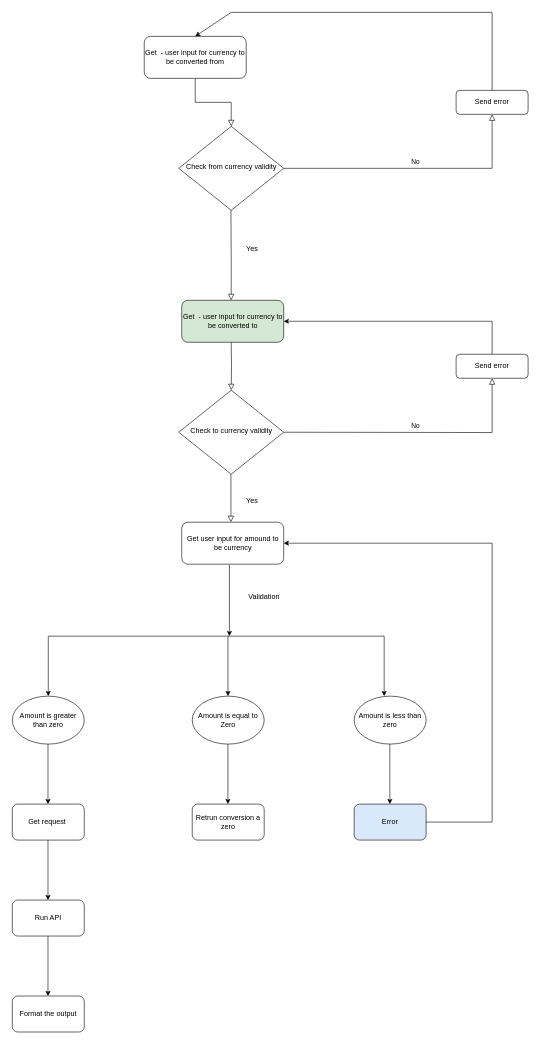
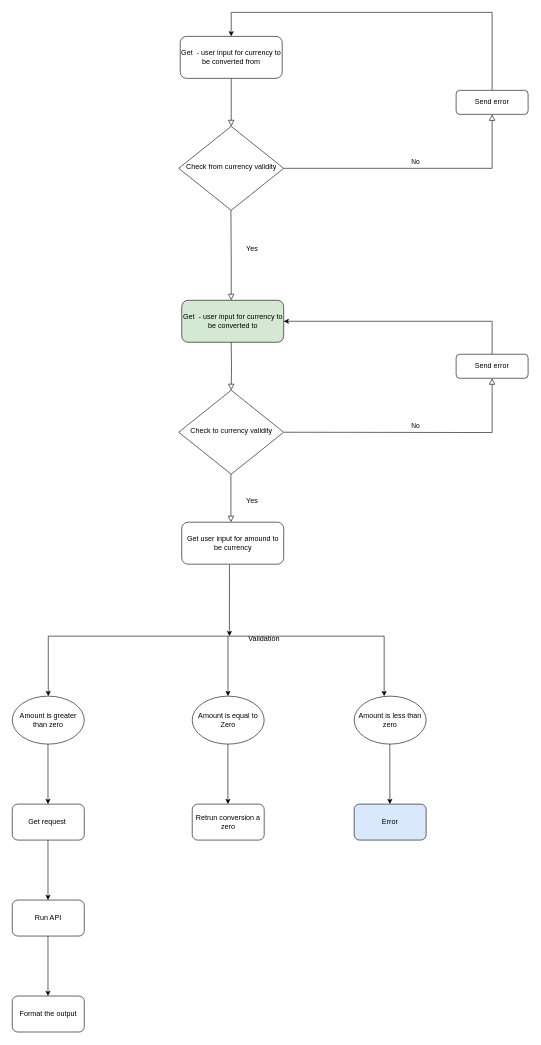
(195, 57) -> (231, 57)
(492, 543) -> none
(264, 597) -> (264, 639)
